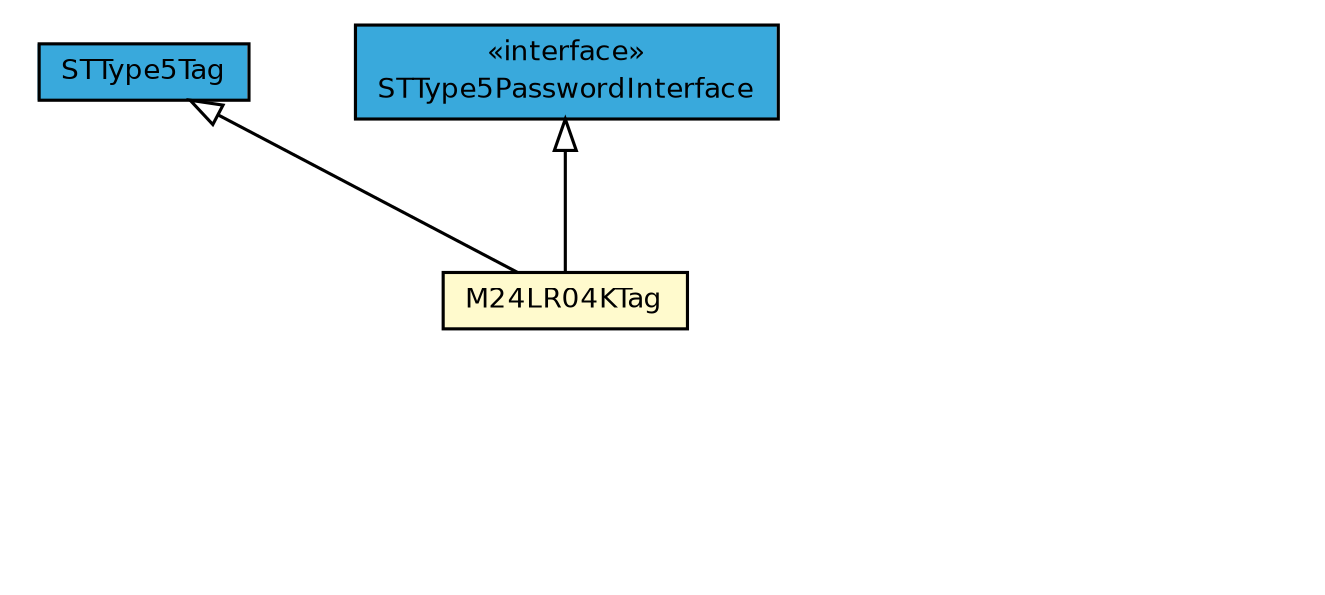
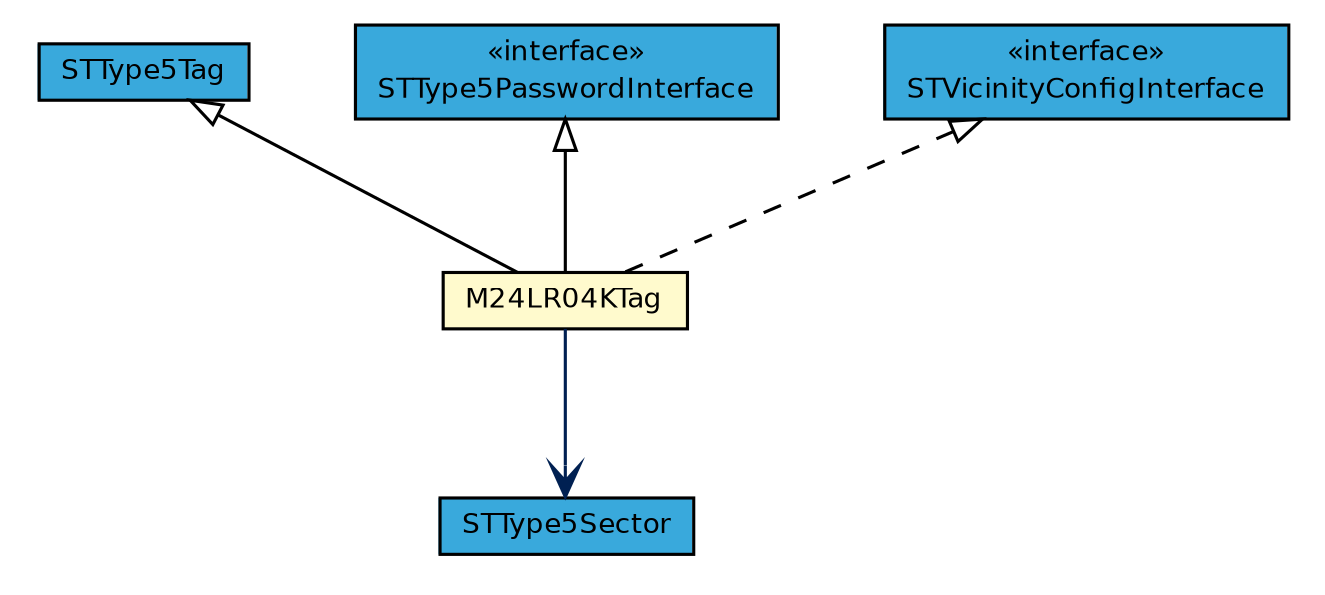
none -> (1085, 72)
none -> (565, 526)
